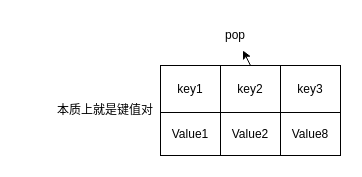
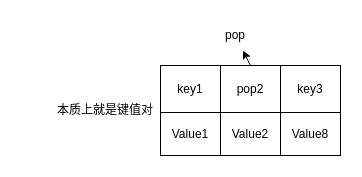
(251, 90) -> (251, 90)
